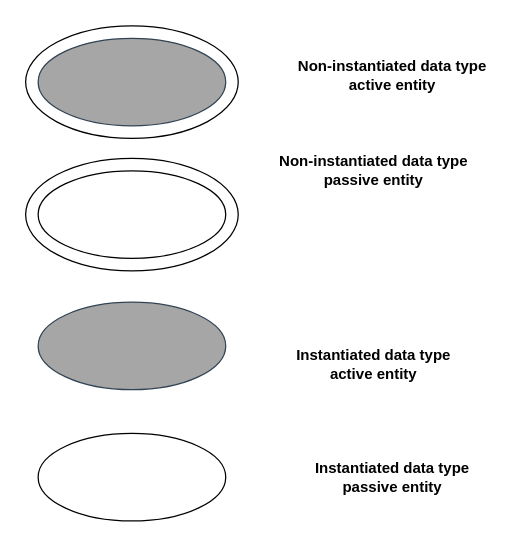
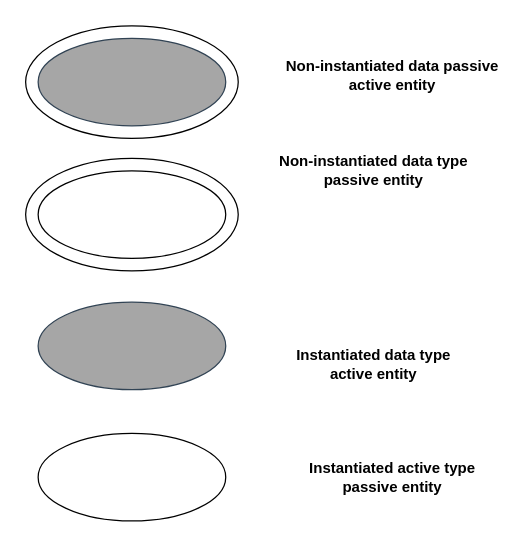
(393, 76) -> (393, 76)
(393, 477) -> (393, 477)
